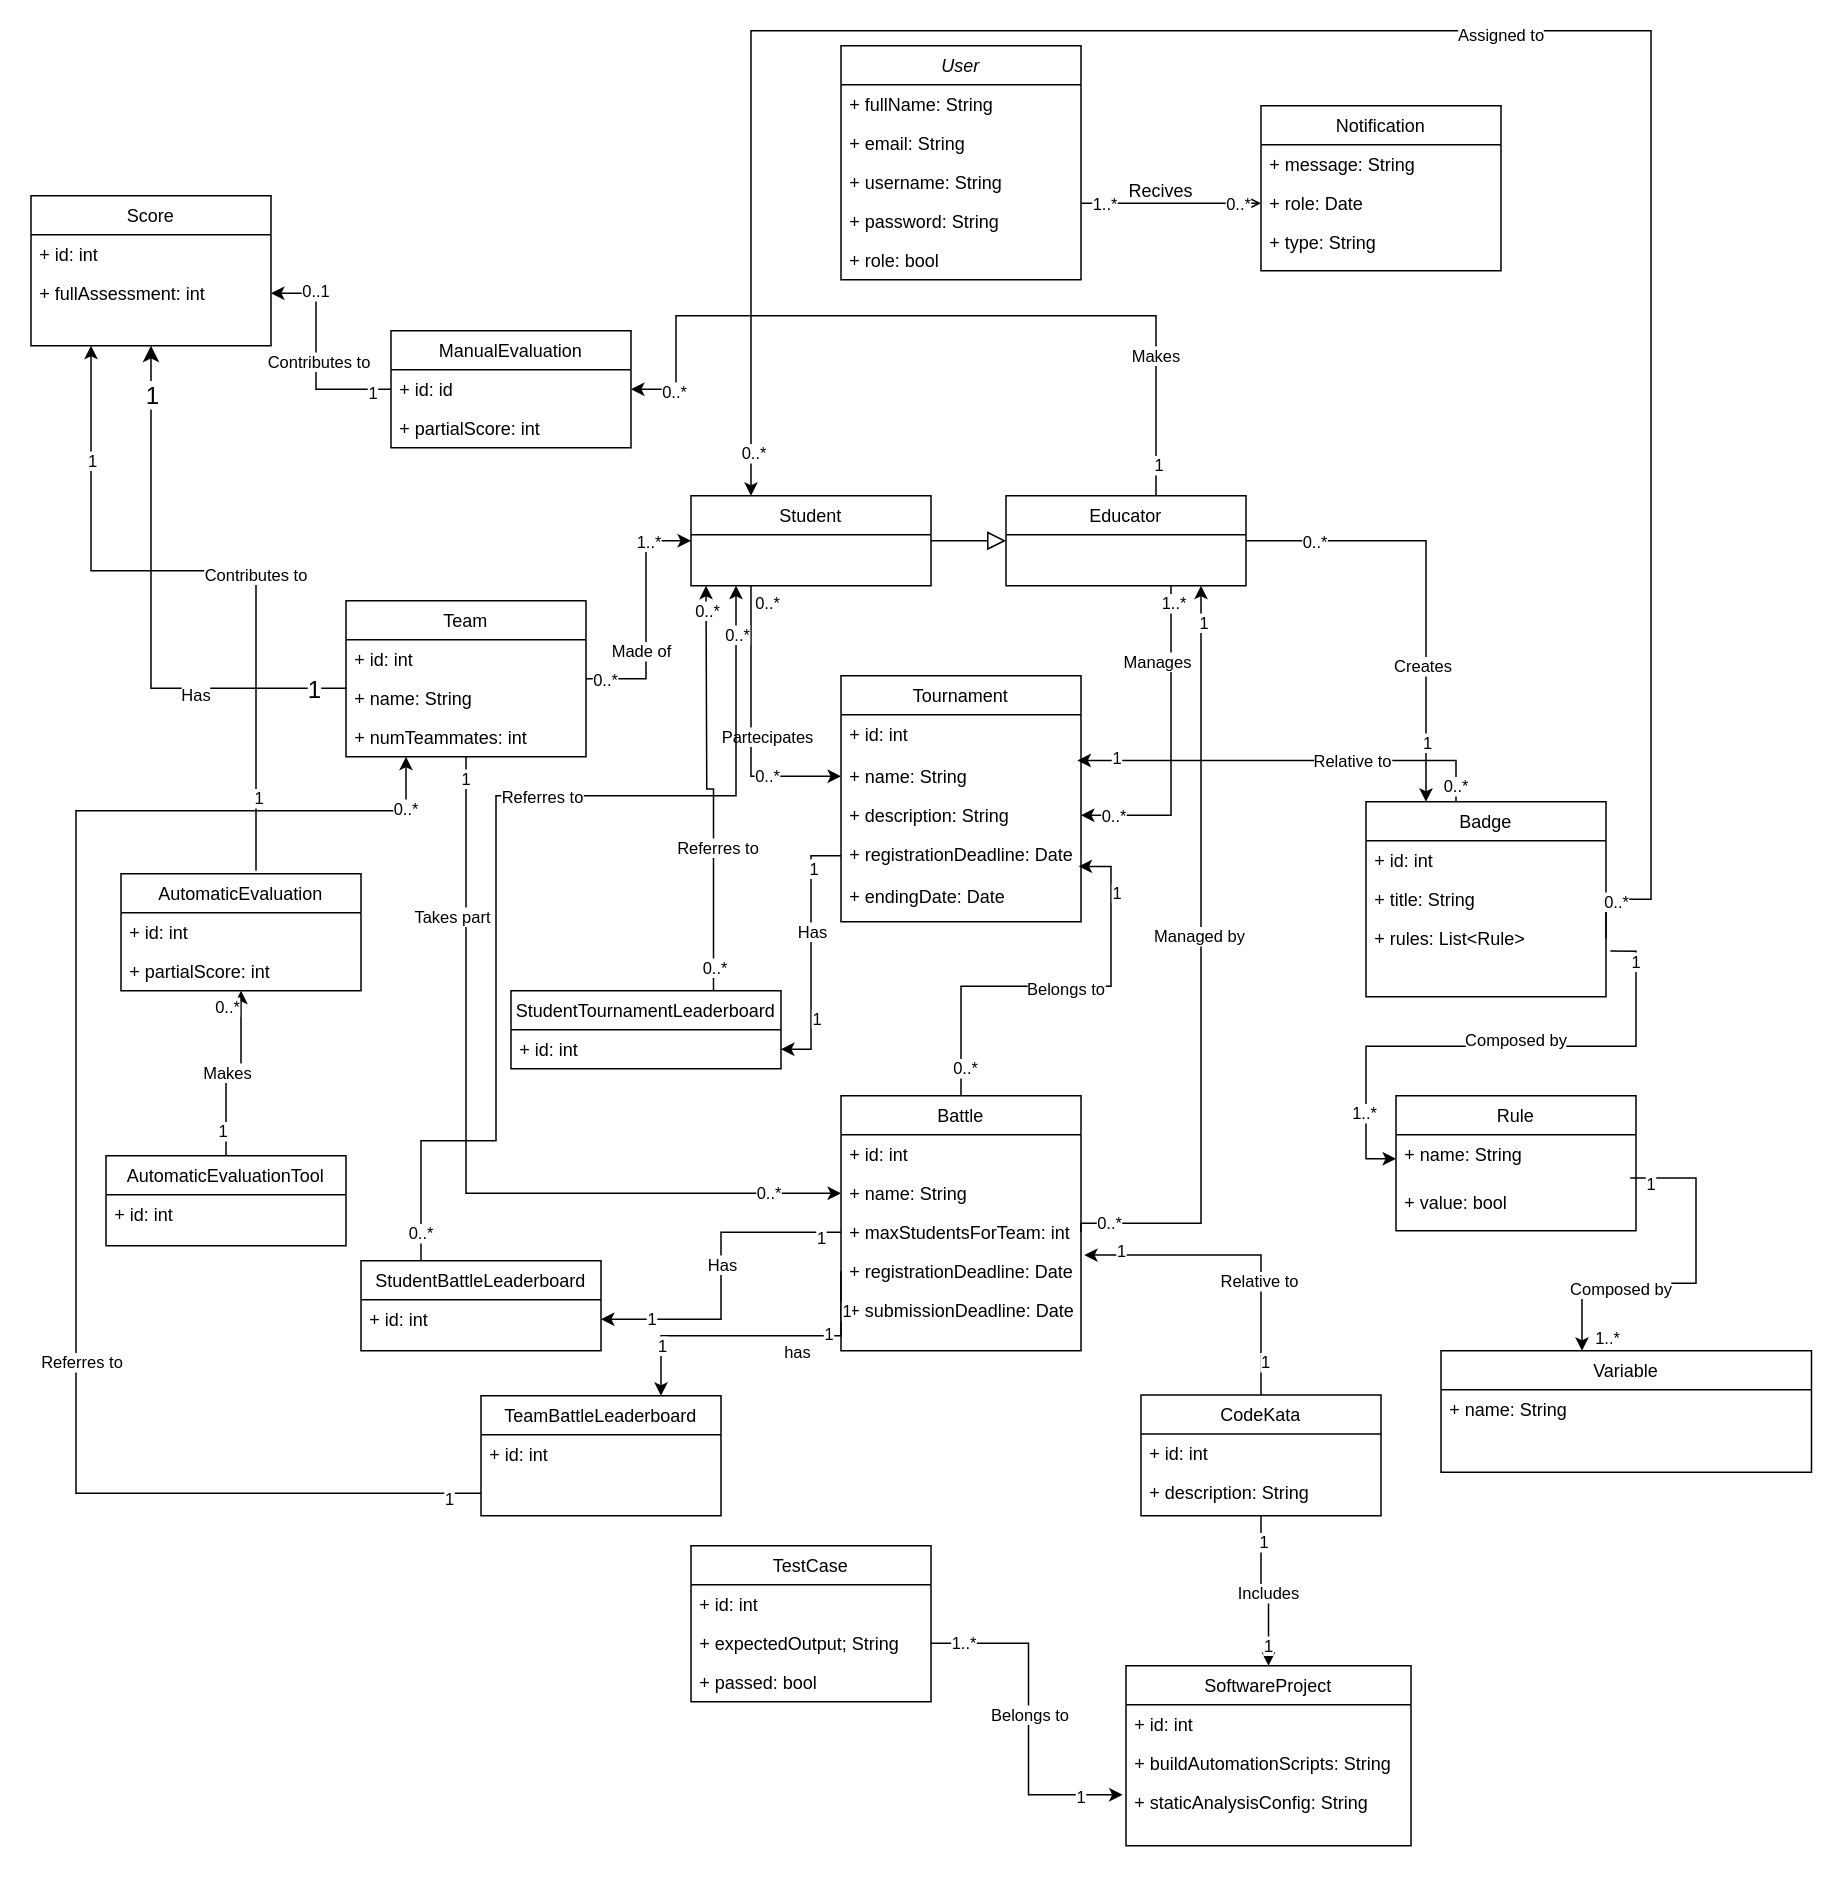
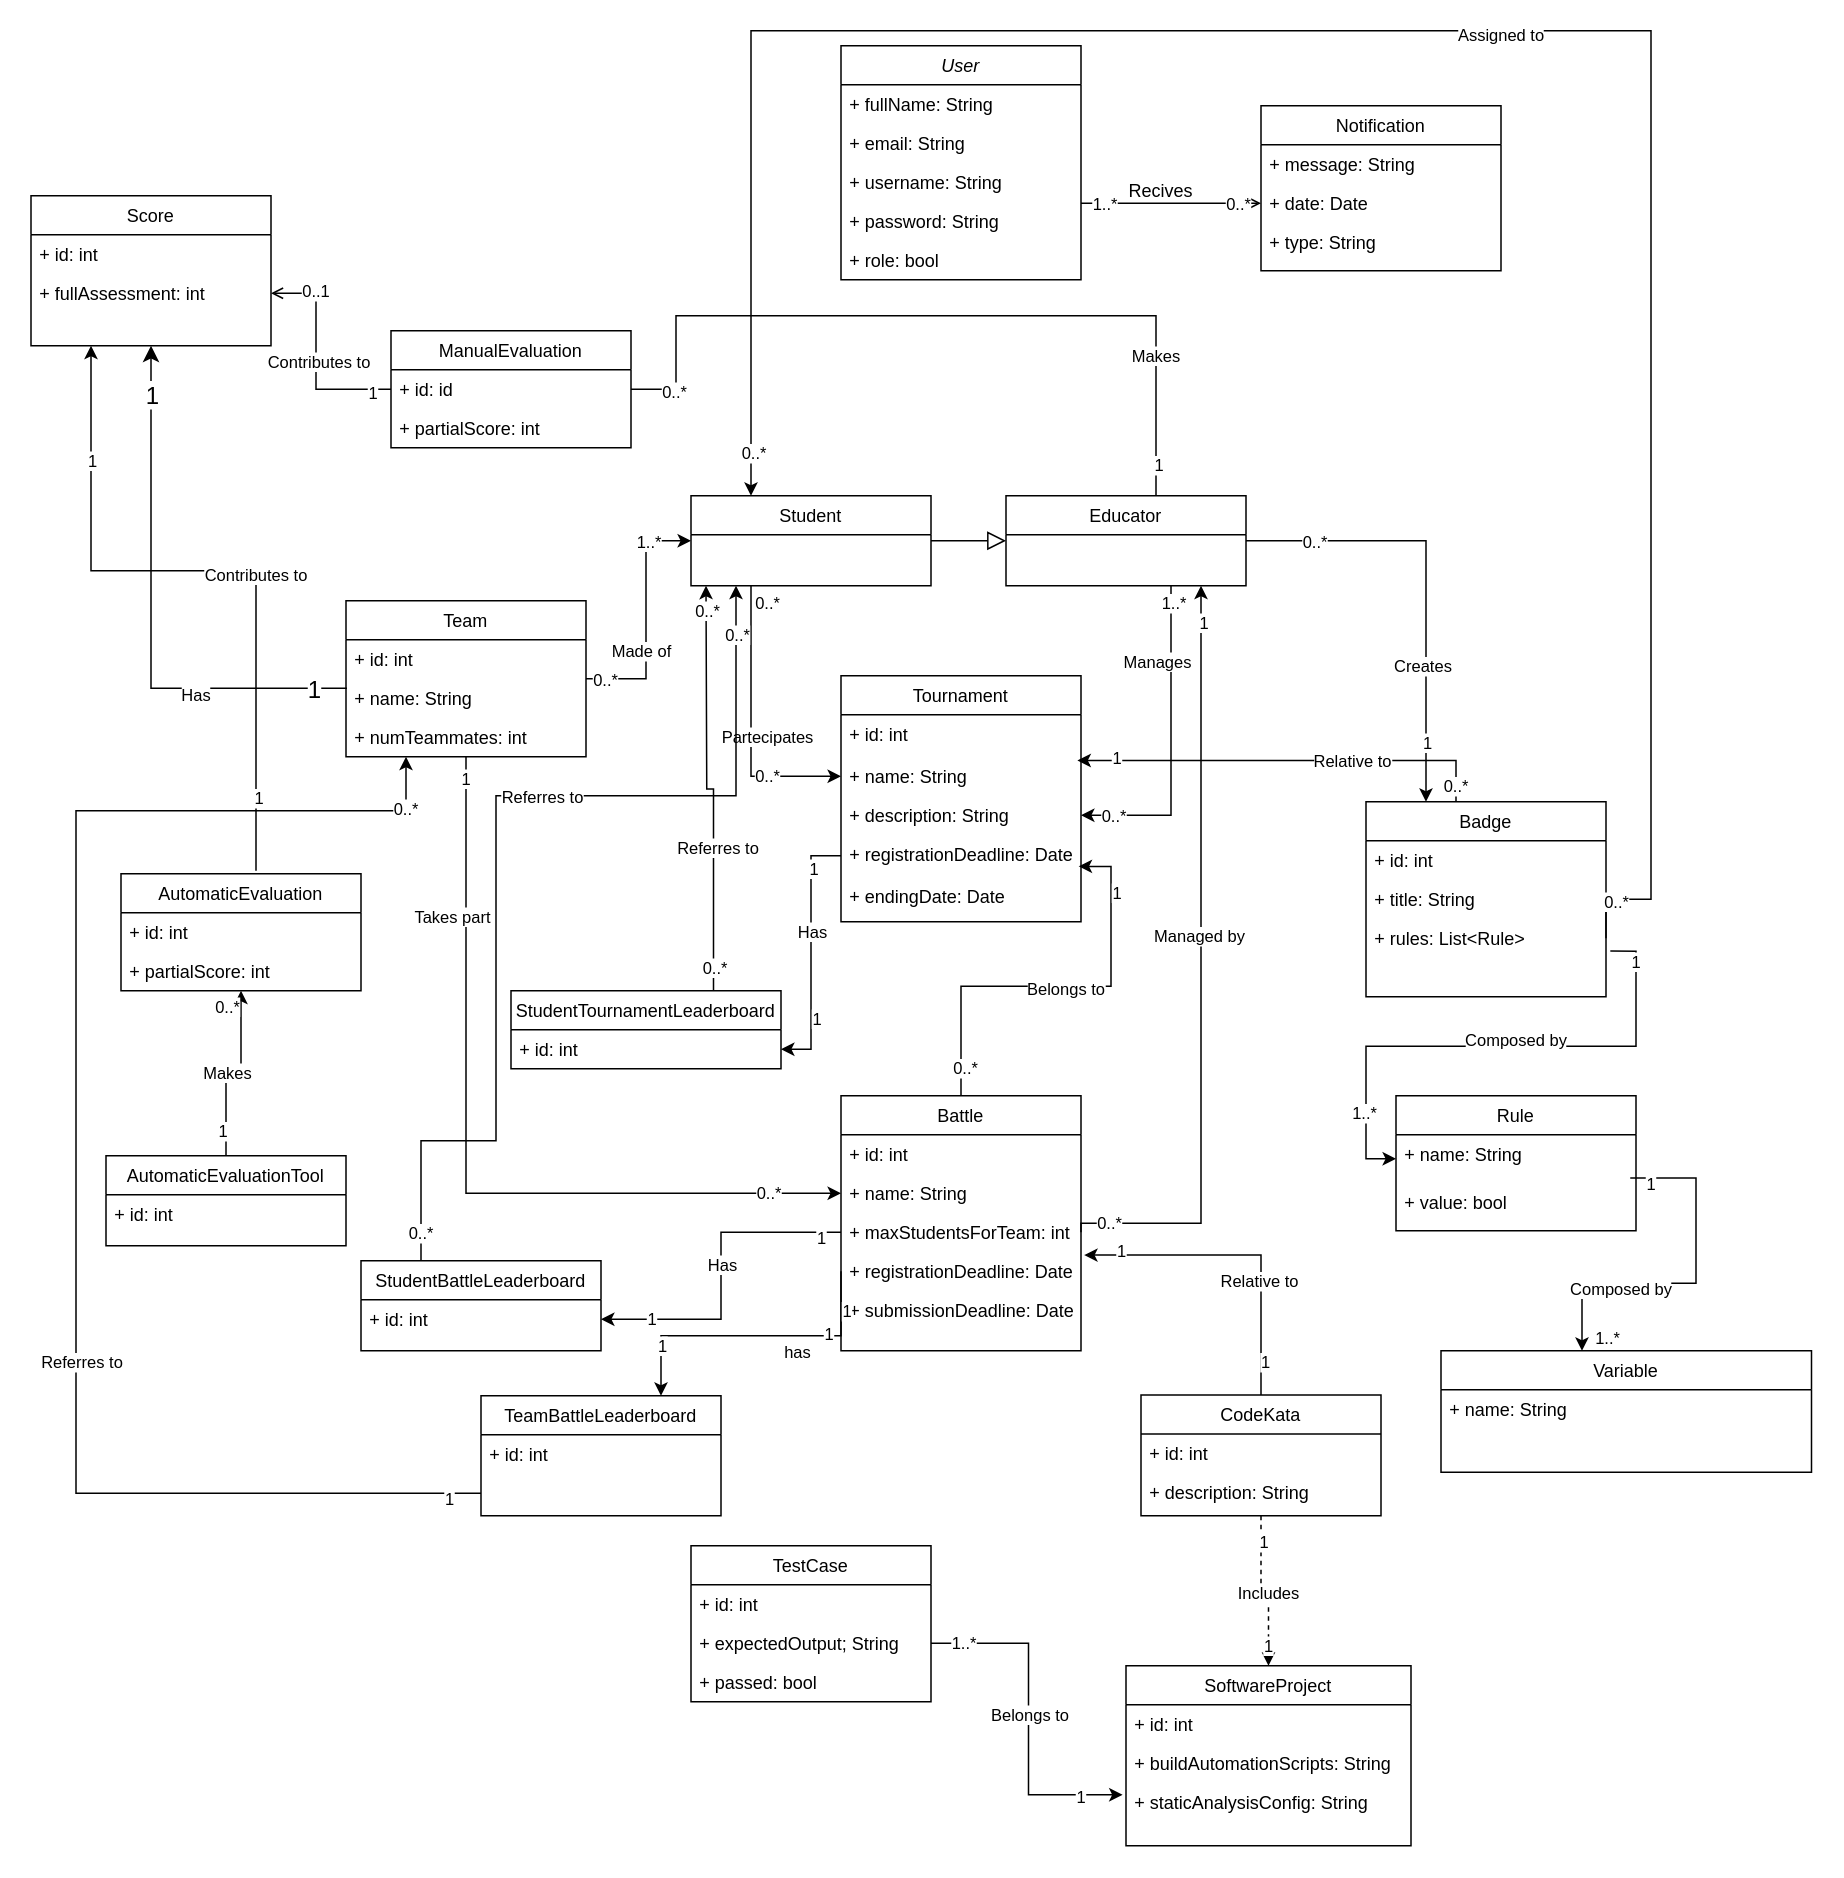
(1320, 204) -> (1322, 204)
(282, 293) -> (279, 293)
(642, 389) -> (638, 389)
(1268, 1617) -> (1268, 1617)
